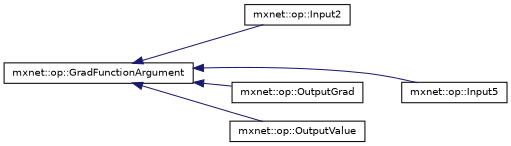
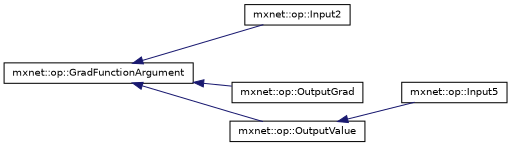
(311, 69) -> (381, 111)
